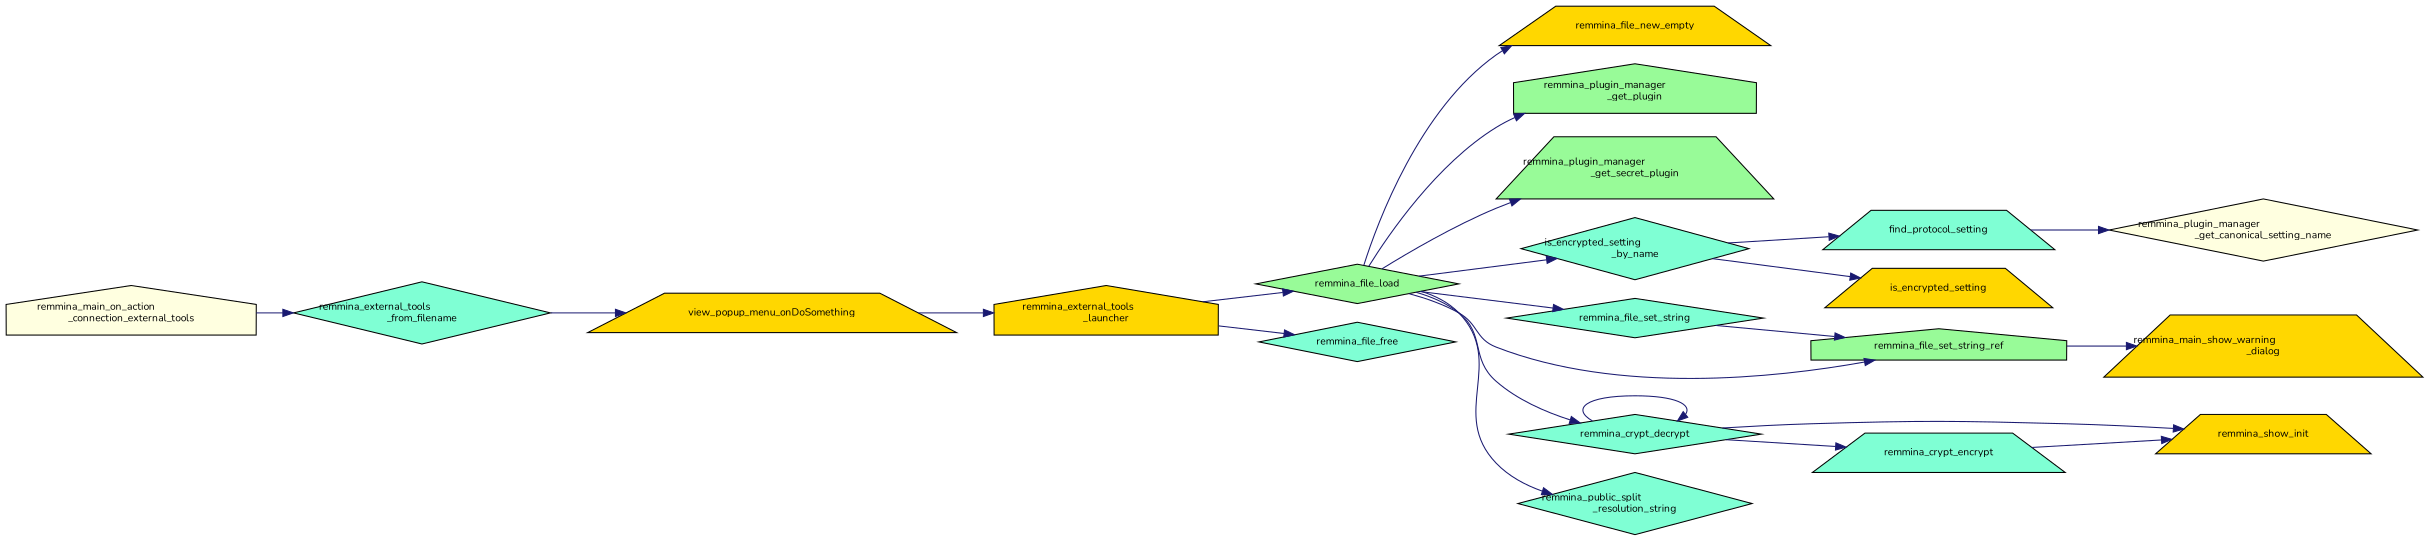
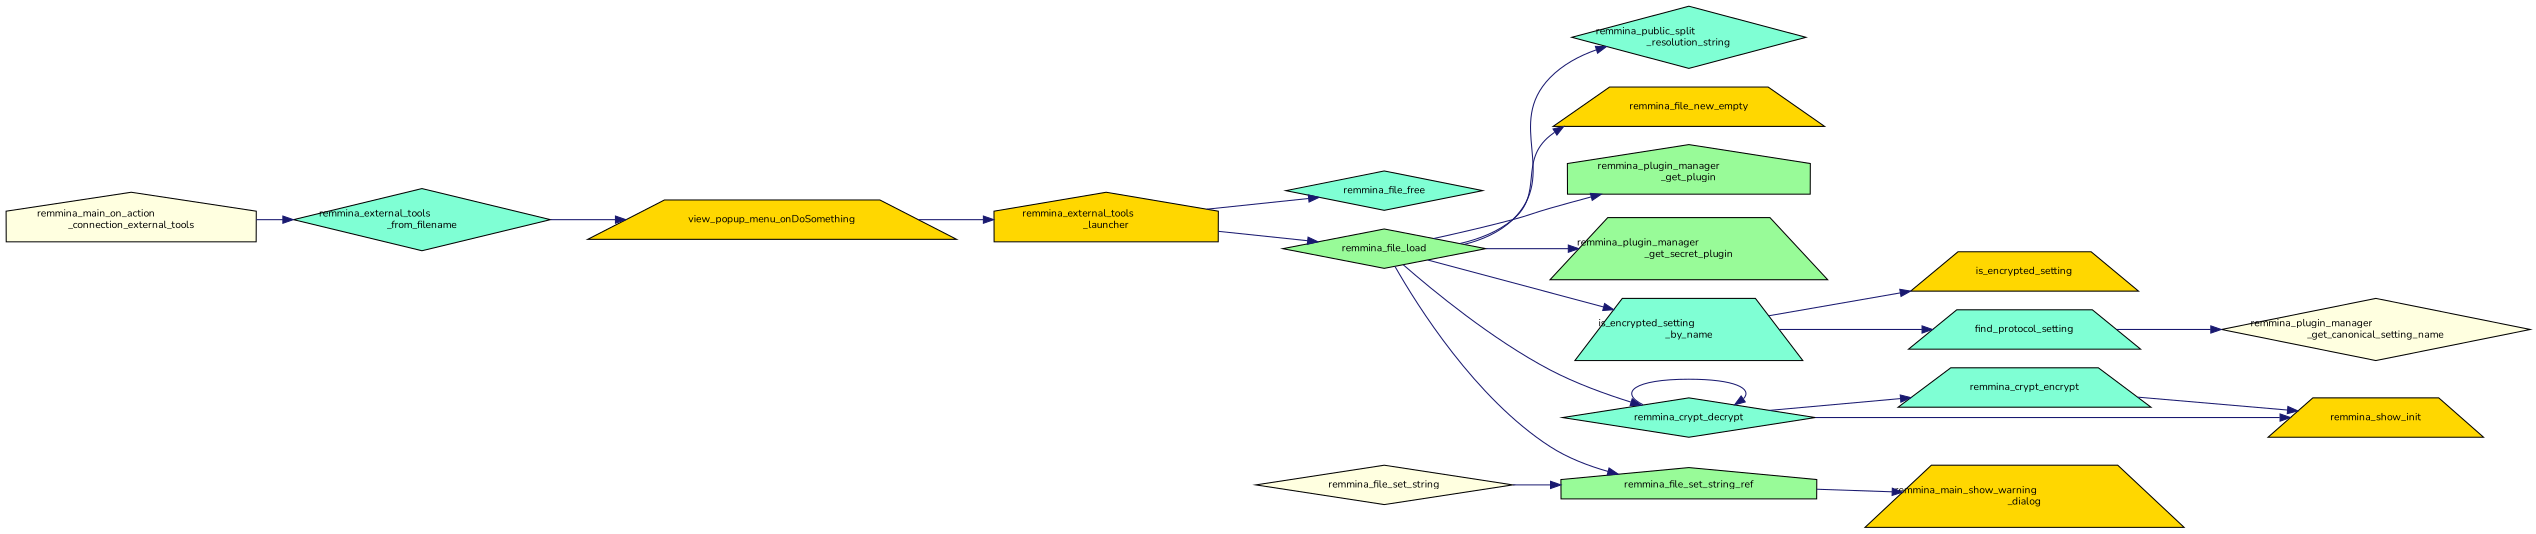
(1635, 249) -> (1689, 329)
(1486, 300) -> none
(1635, 318) -> (1384, 485)
